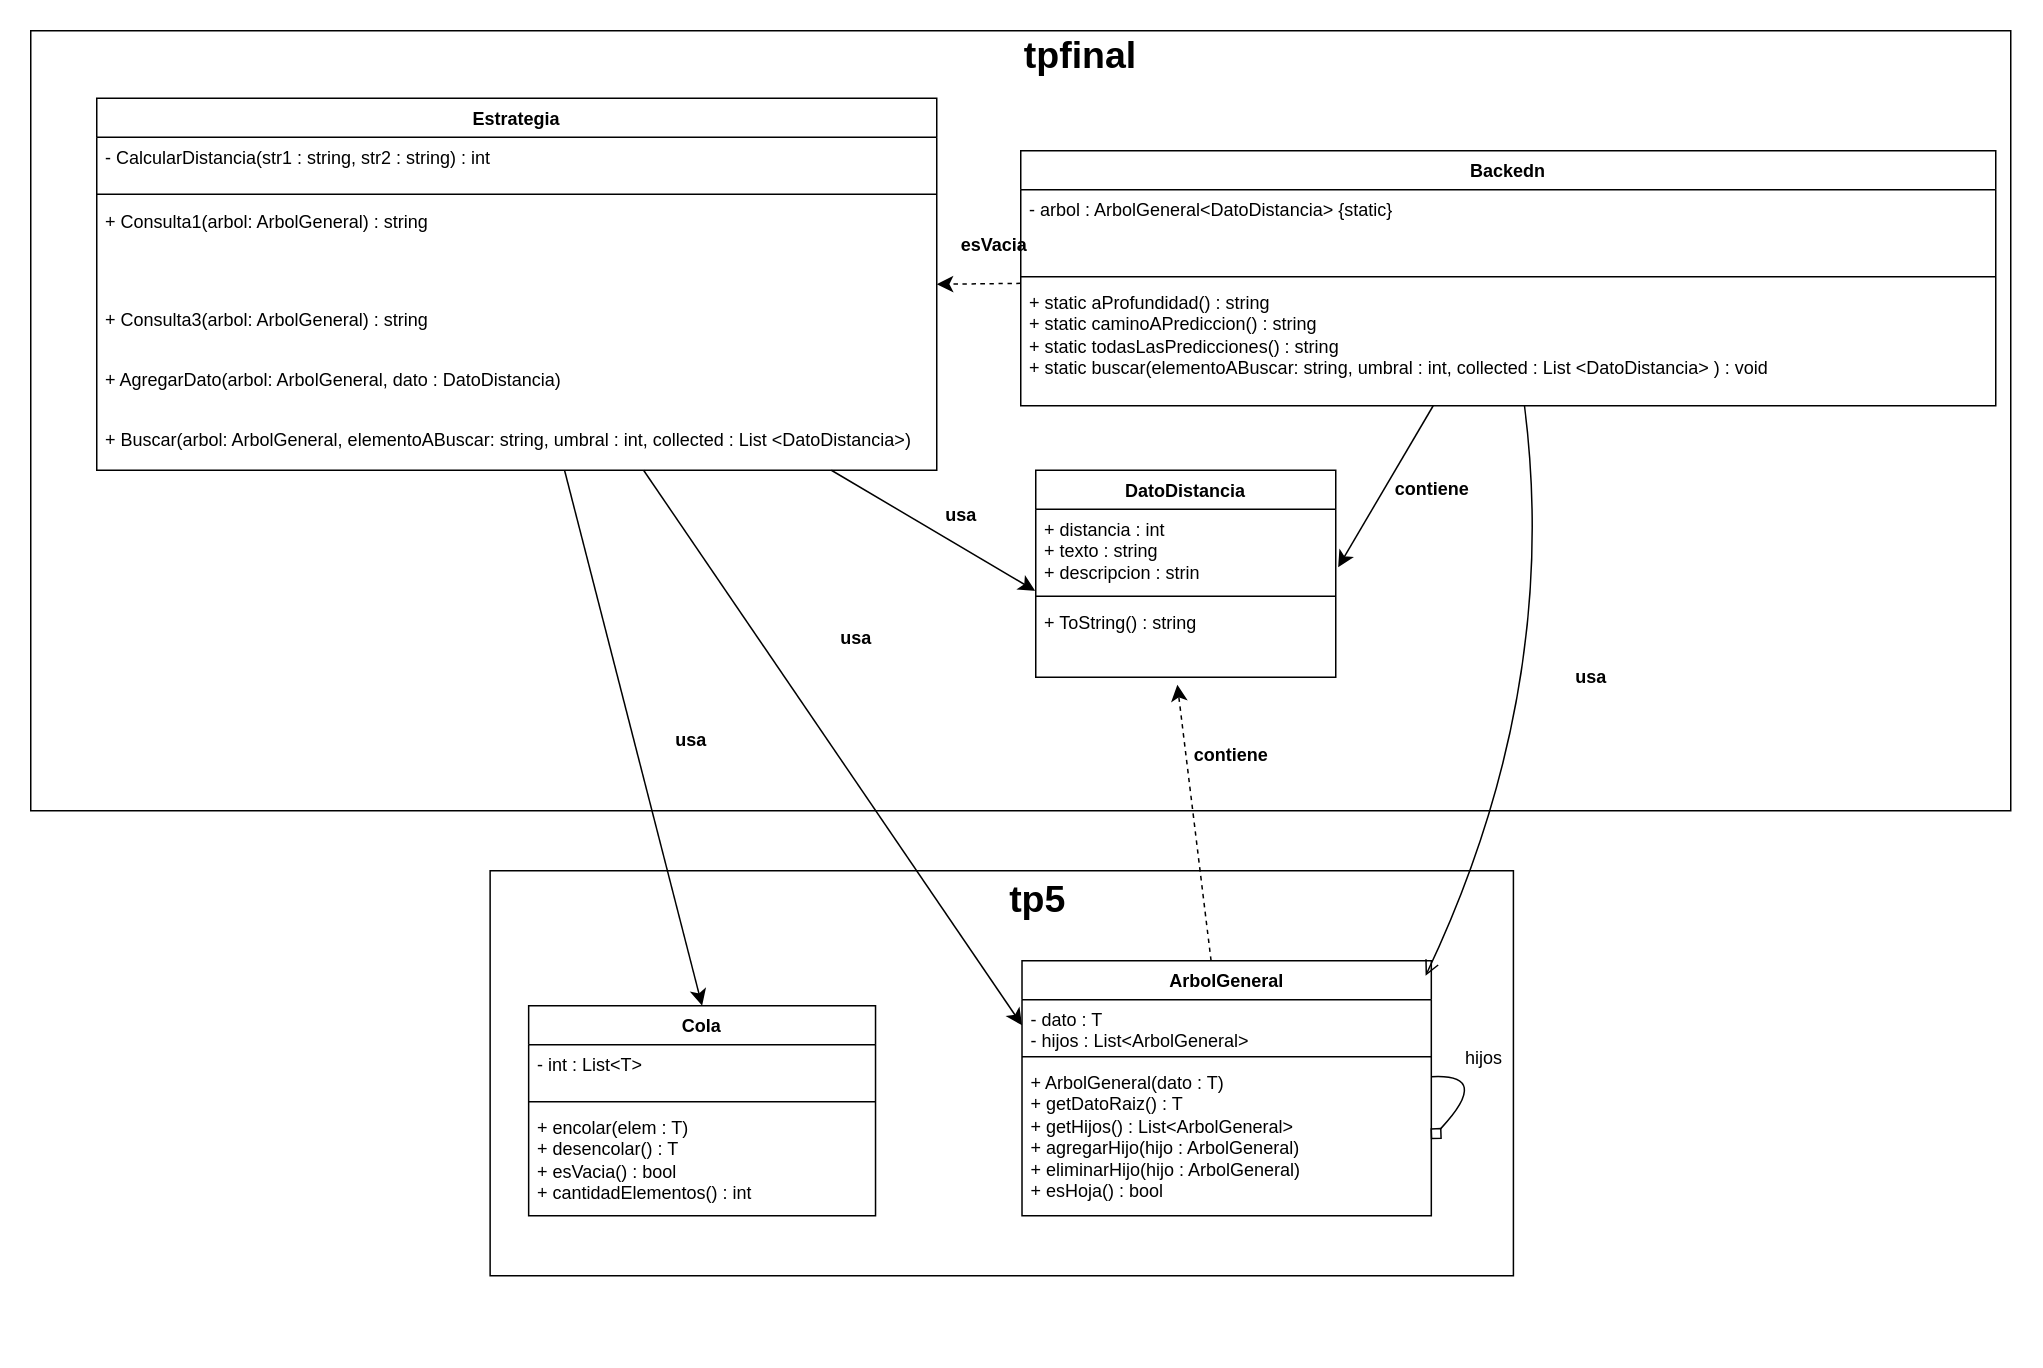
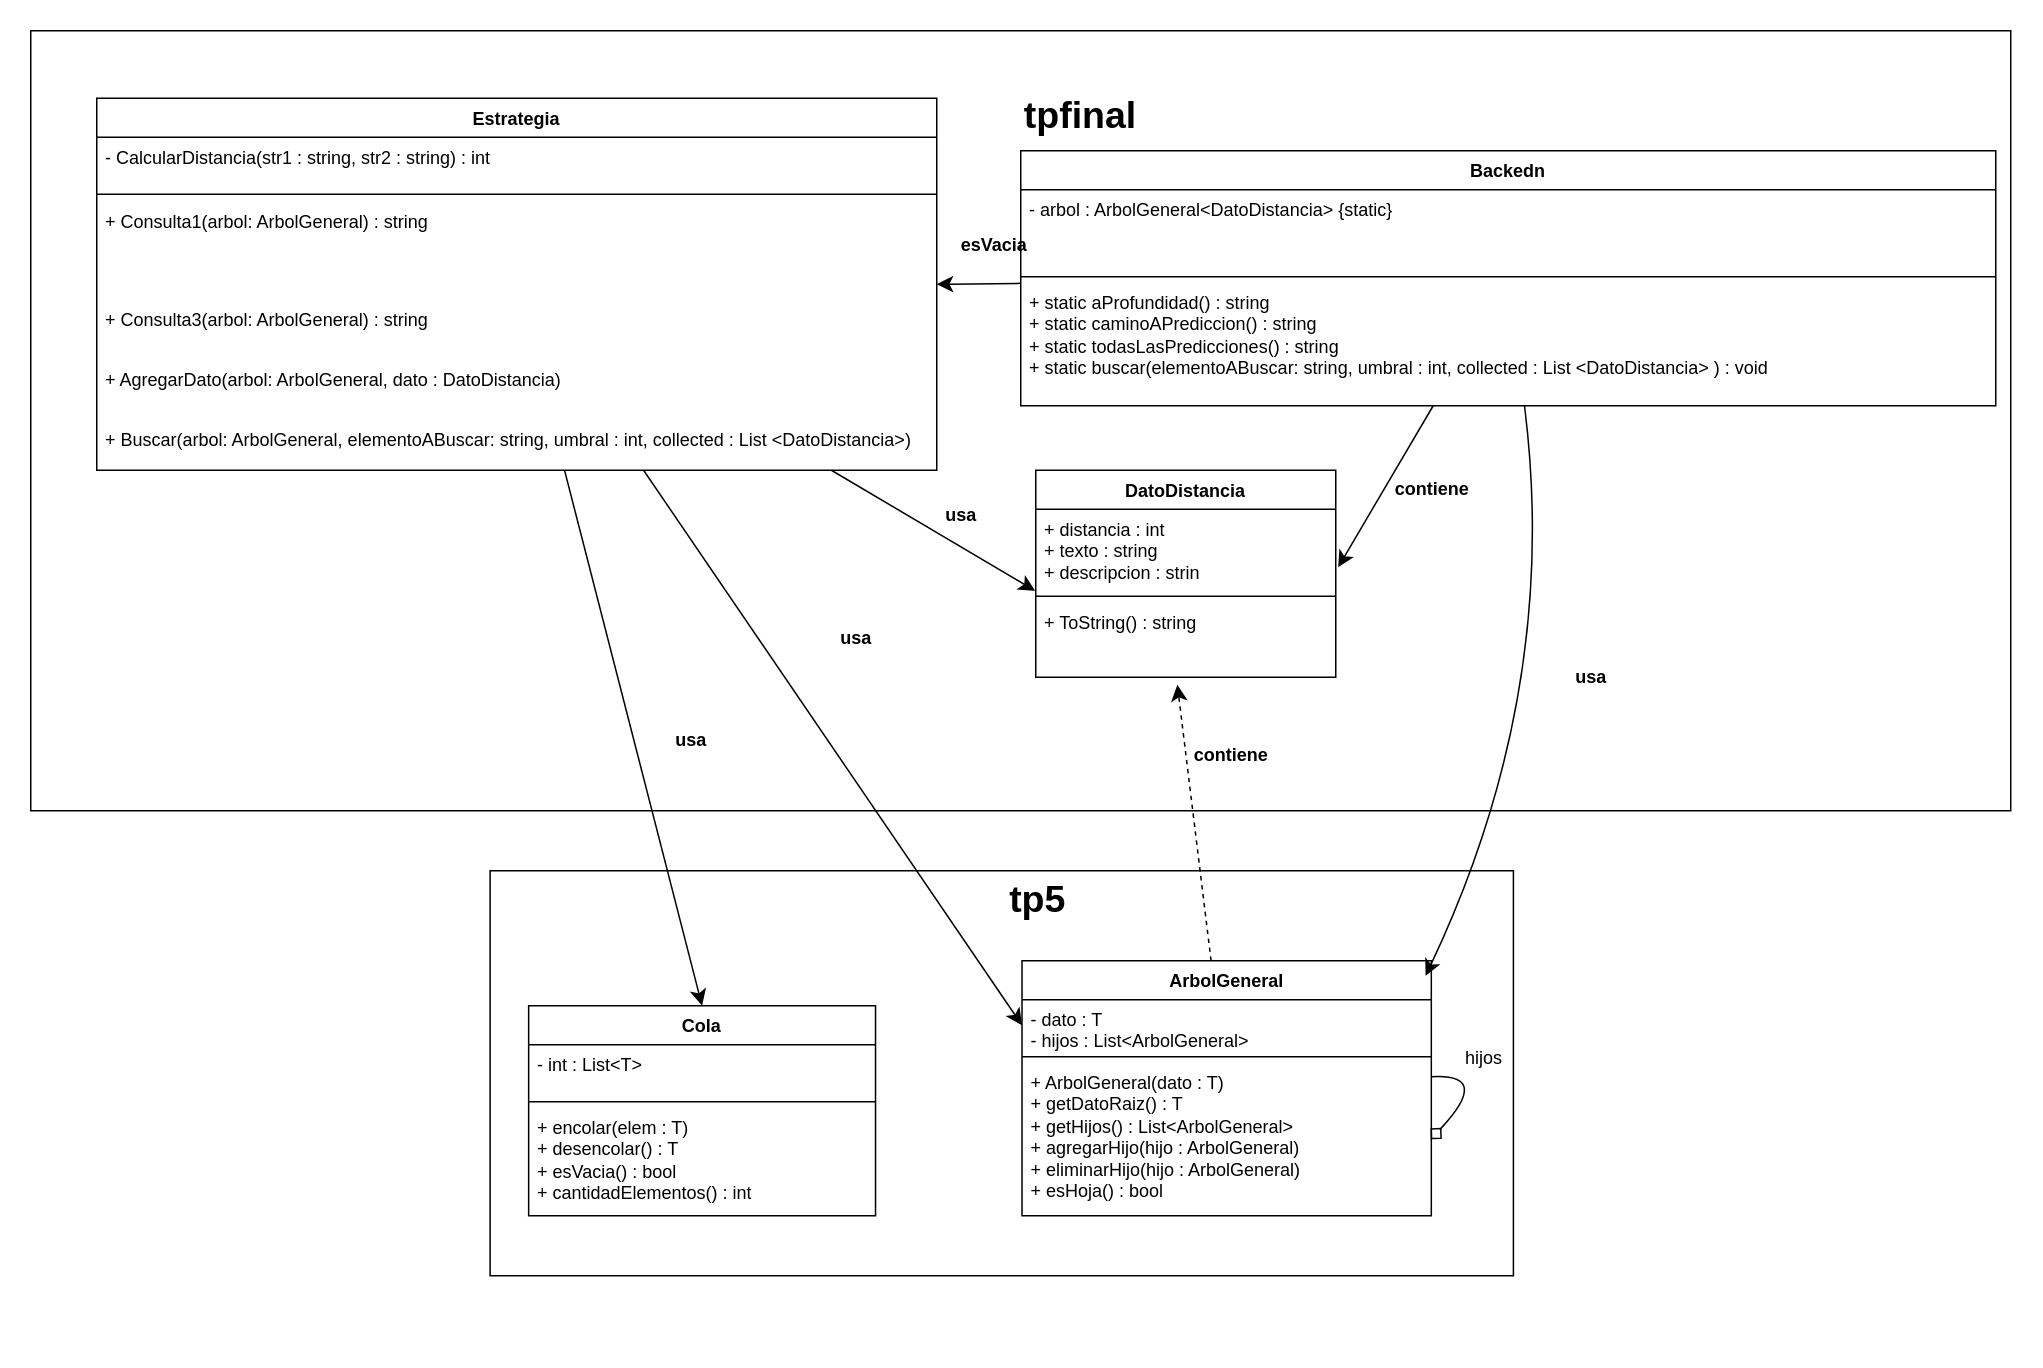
(1081, 53) -> (1081, 113)
(983, 284) -> (983, 284)
(1430, 966) -> (1431, 963)
